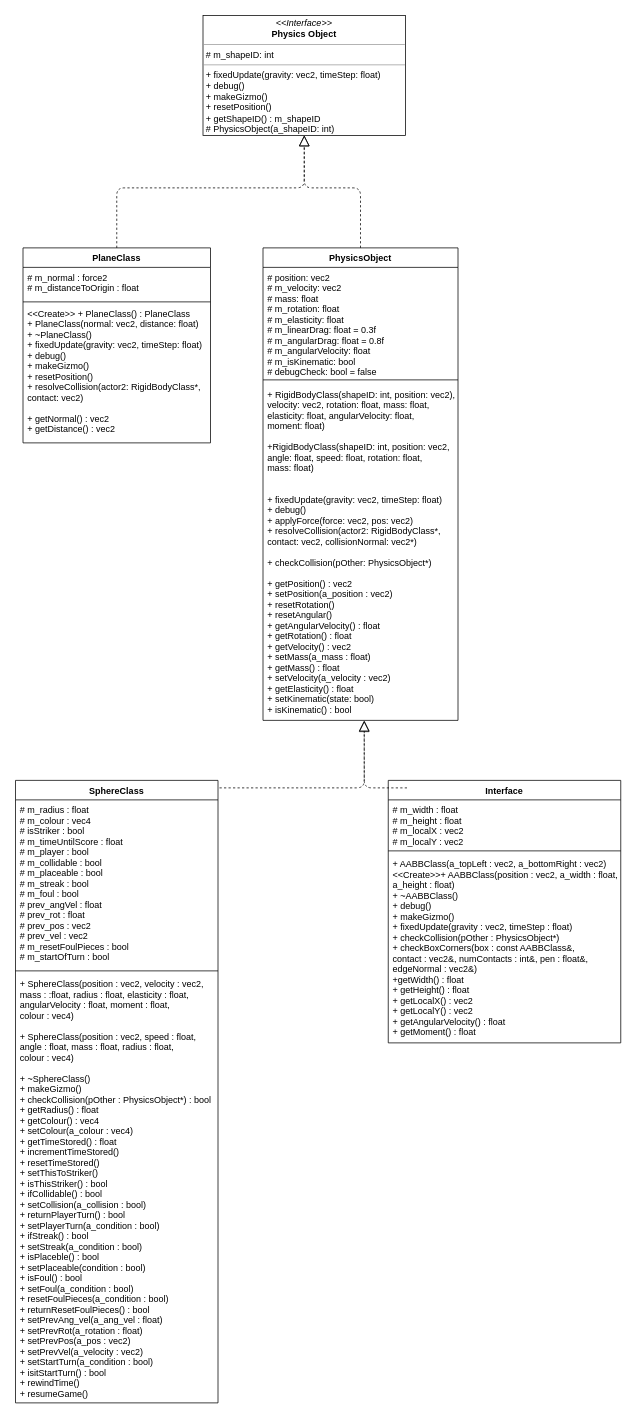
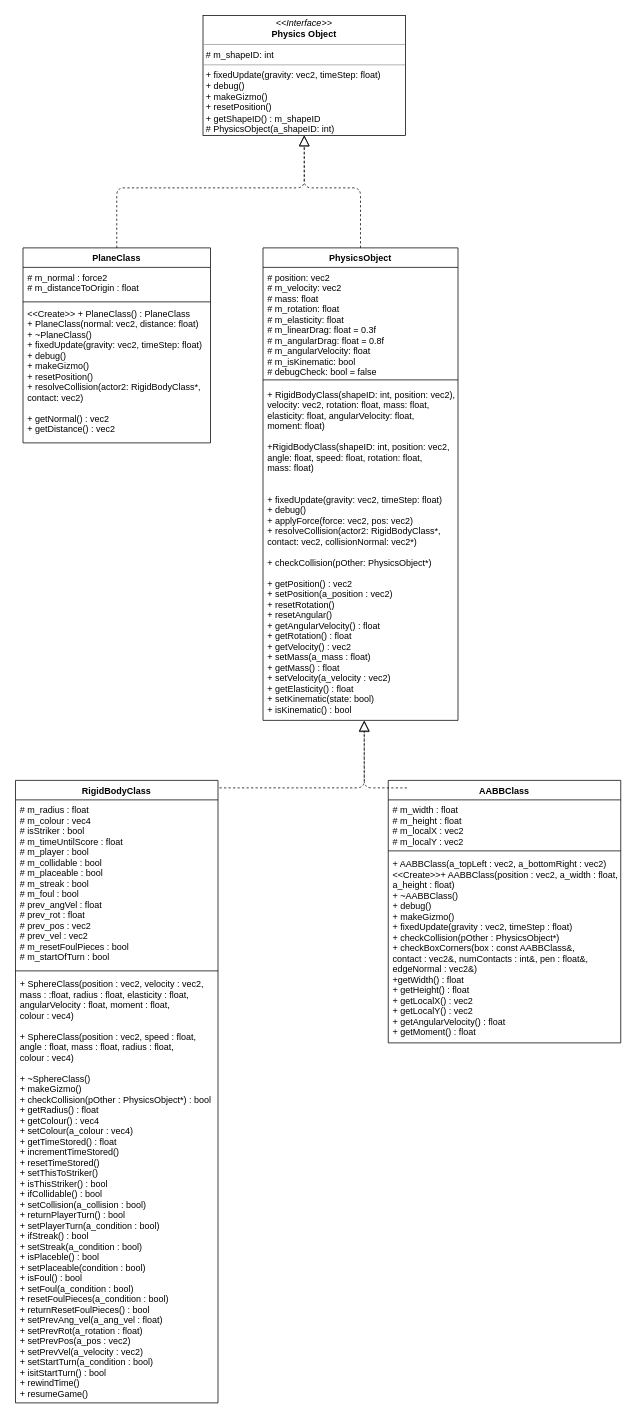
(116, 791) -> (116, 791)
(504, 791) -> (504, 791)
